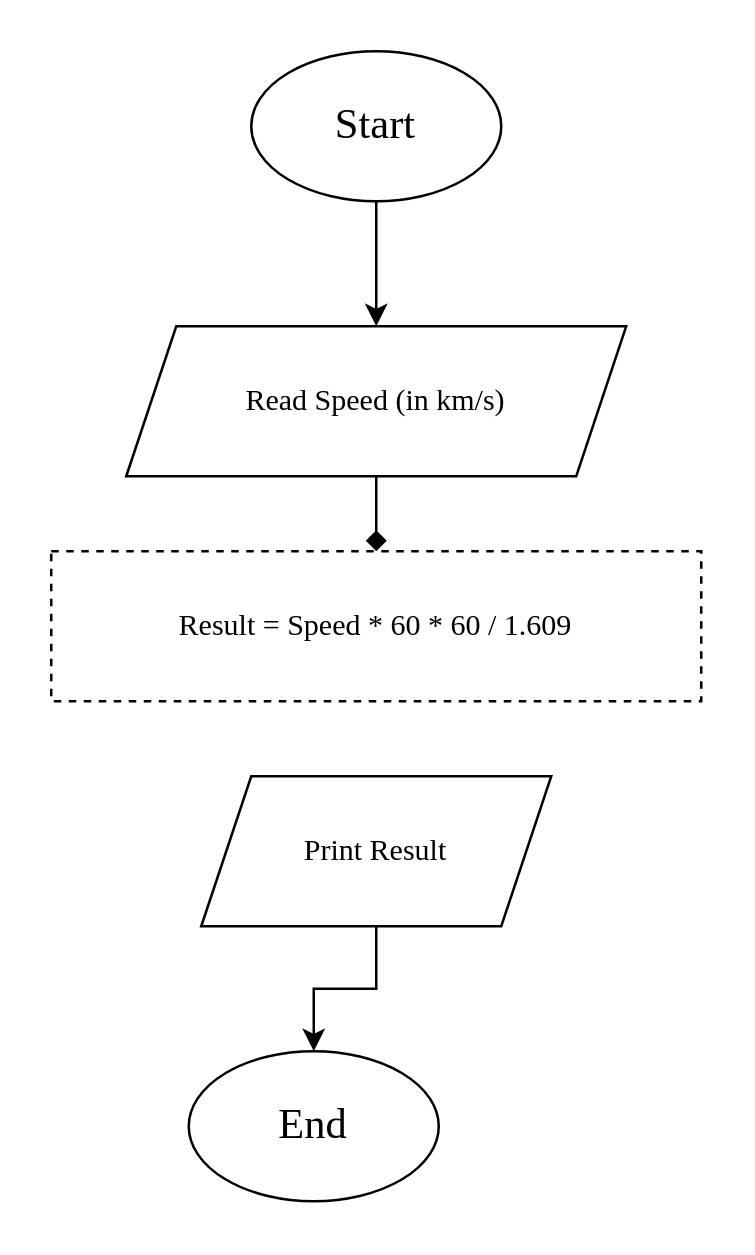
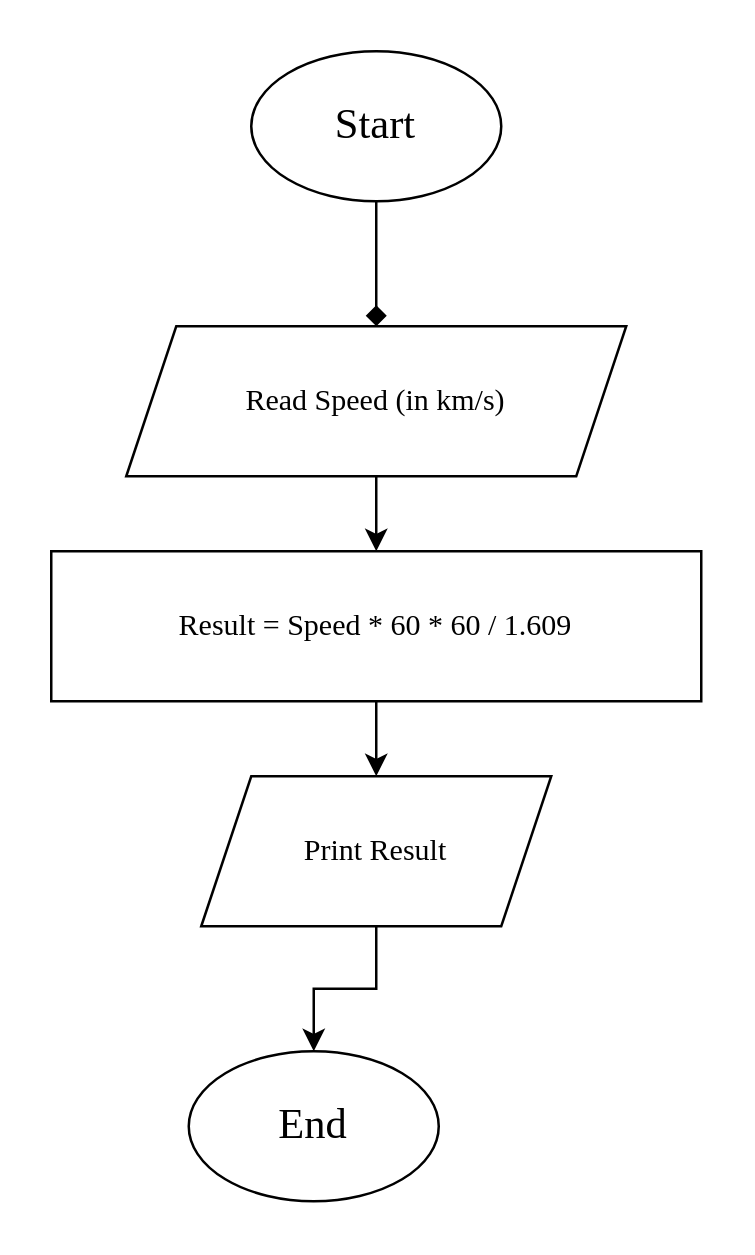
(376, 307) -> (376, 306)
(376, 531) -> (376, 532)
(376, 626) -> (376, 626)
none -> (376, 747)
